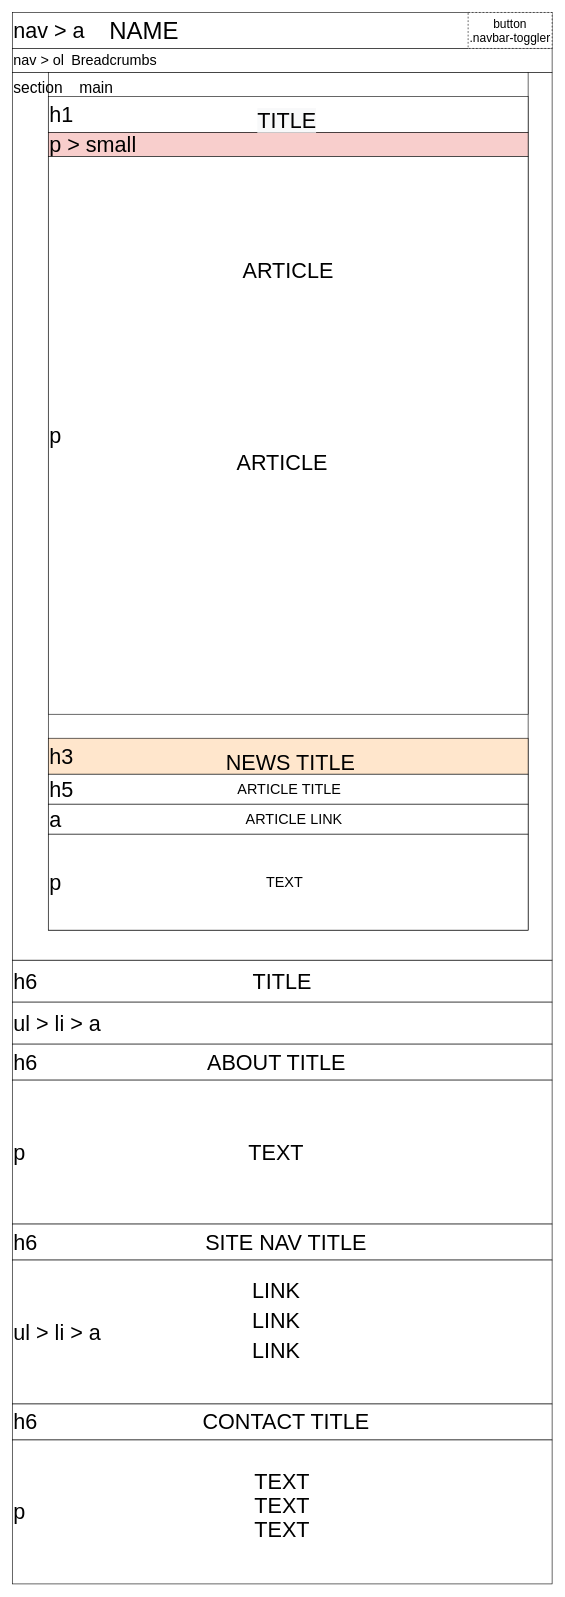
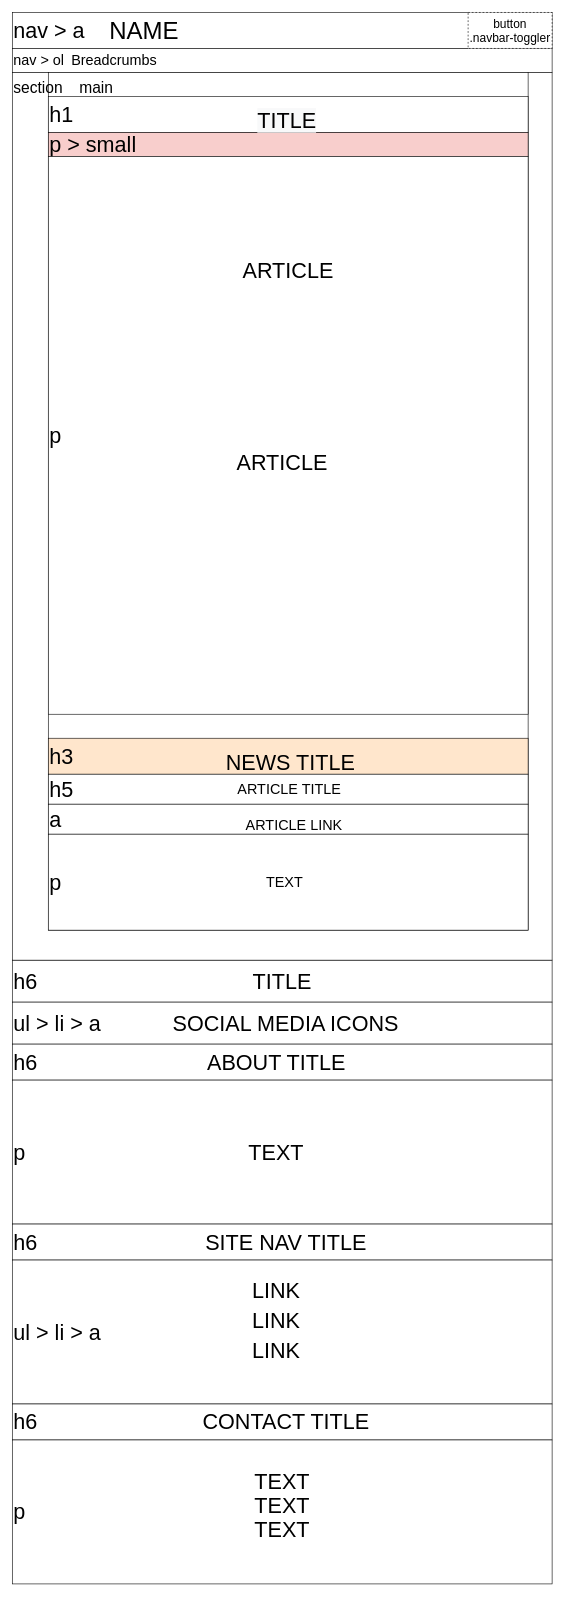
(294, 819) -> (294, 825)
none -> (286, 1023)
